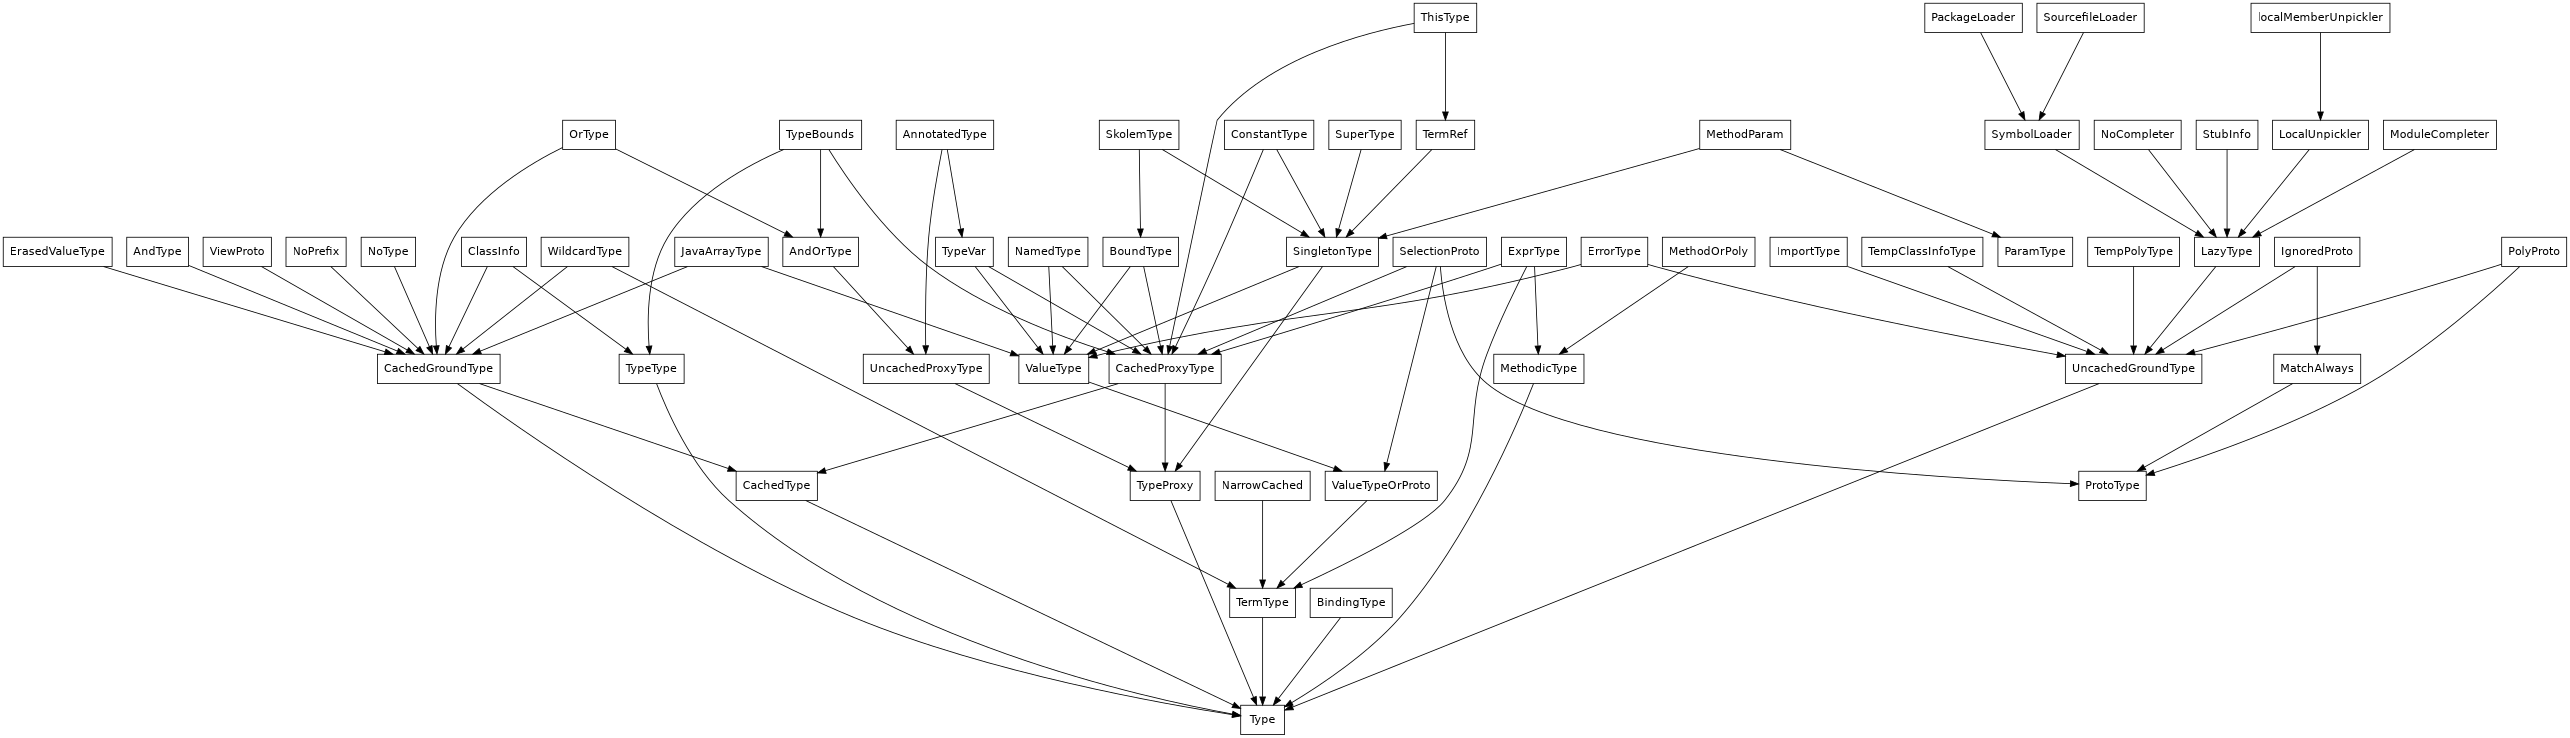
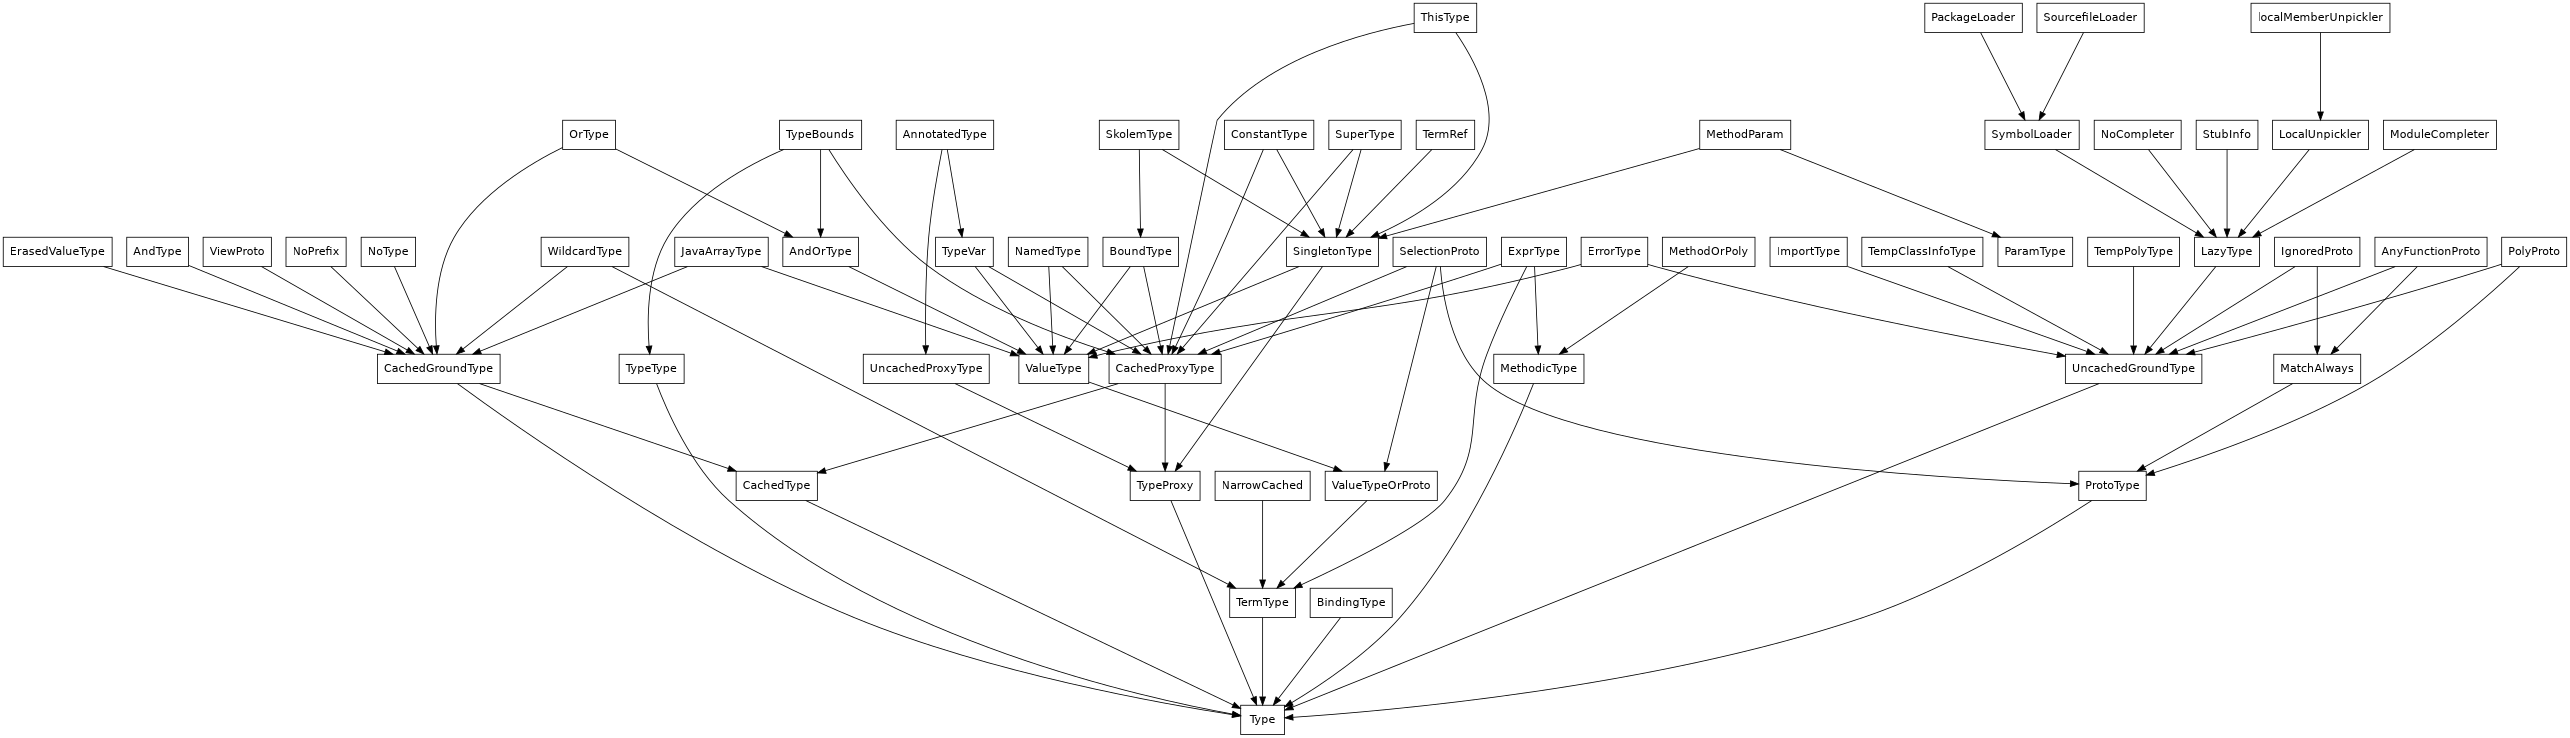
(1445, 72) -> (1479, 154)
none -> (1268, 249)
(494, 252) -> none
none -> (2431, 252)
(874, 311) -> (933, 308)
none -> (1707, 660)
